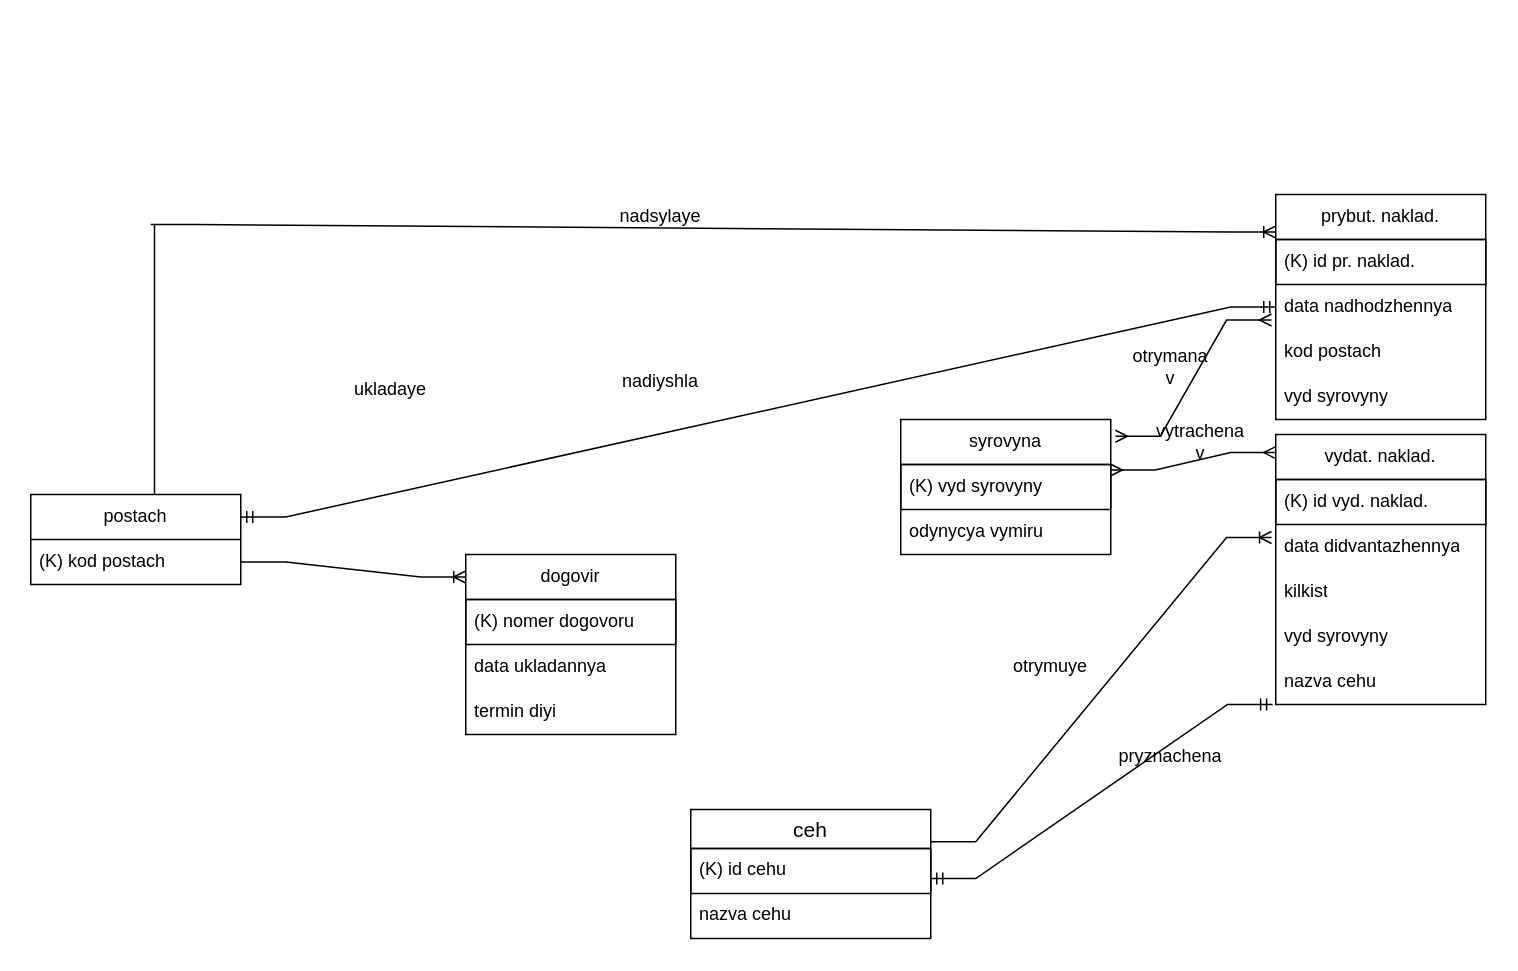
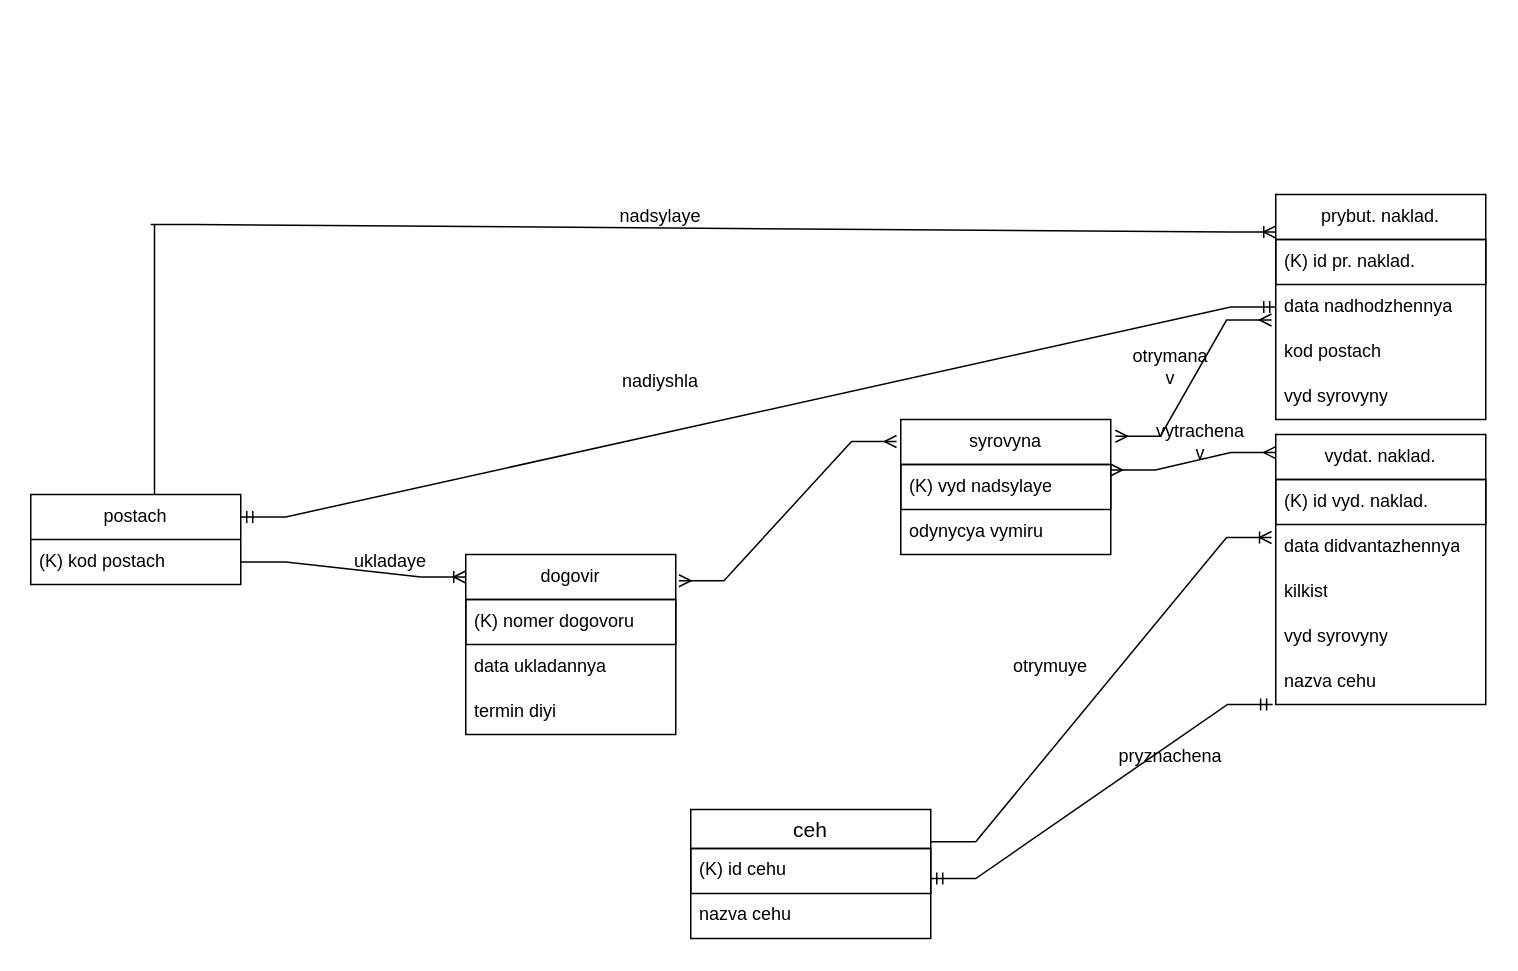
(391, 389) -> (391, 562)
(986, 487) -> (988, 487)
none -> (788, 511)
